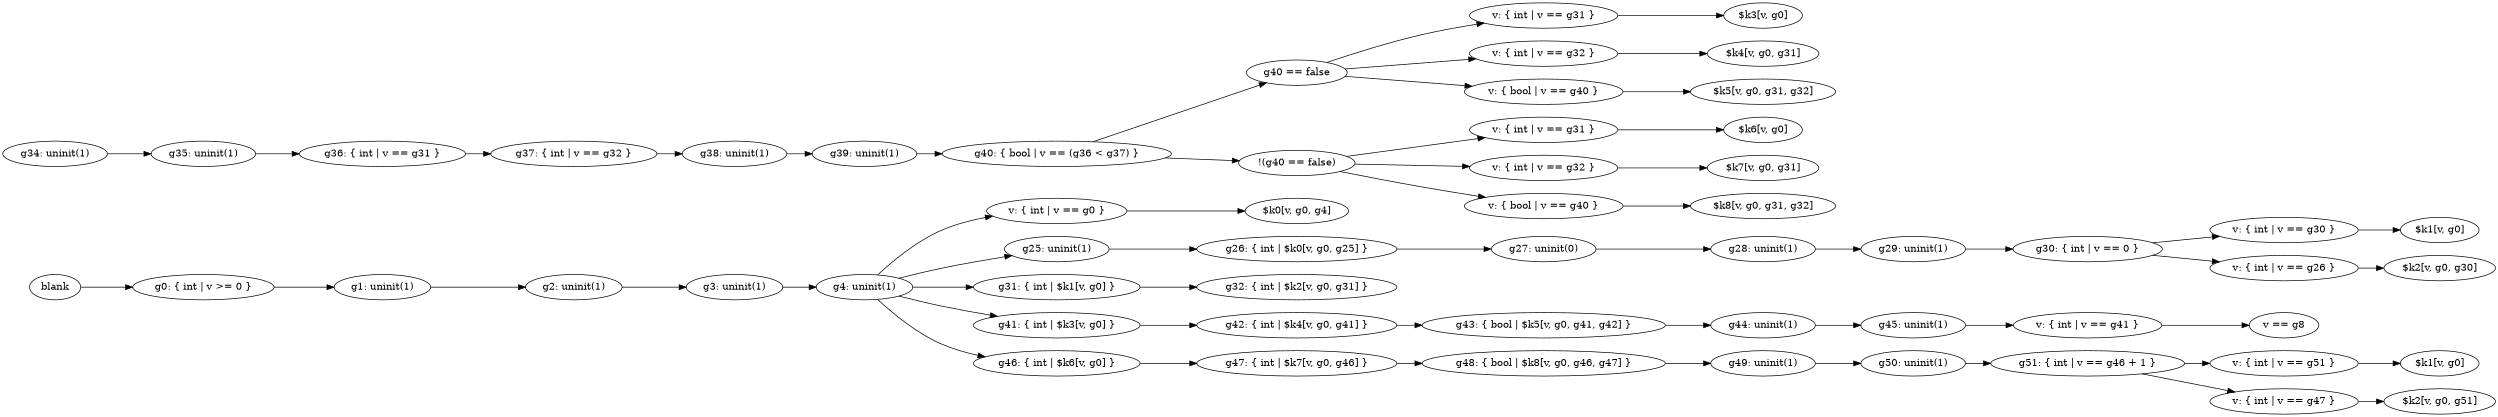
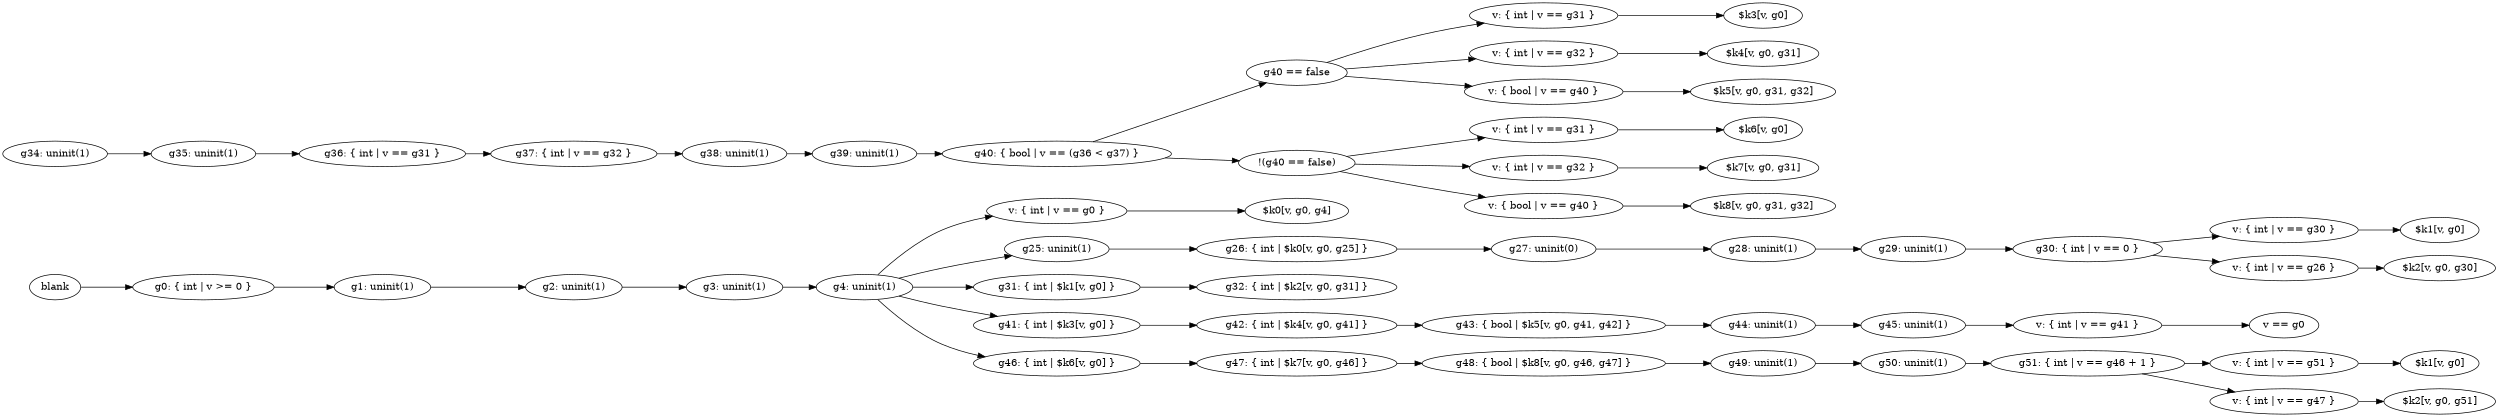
(2284, 325) -> (2284, 325)
